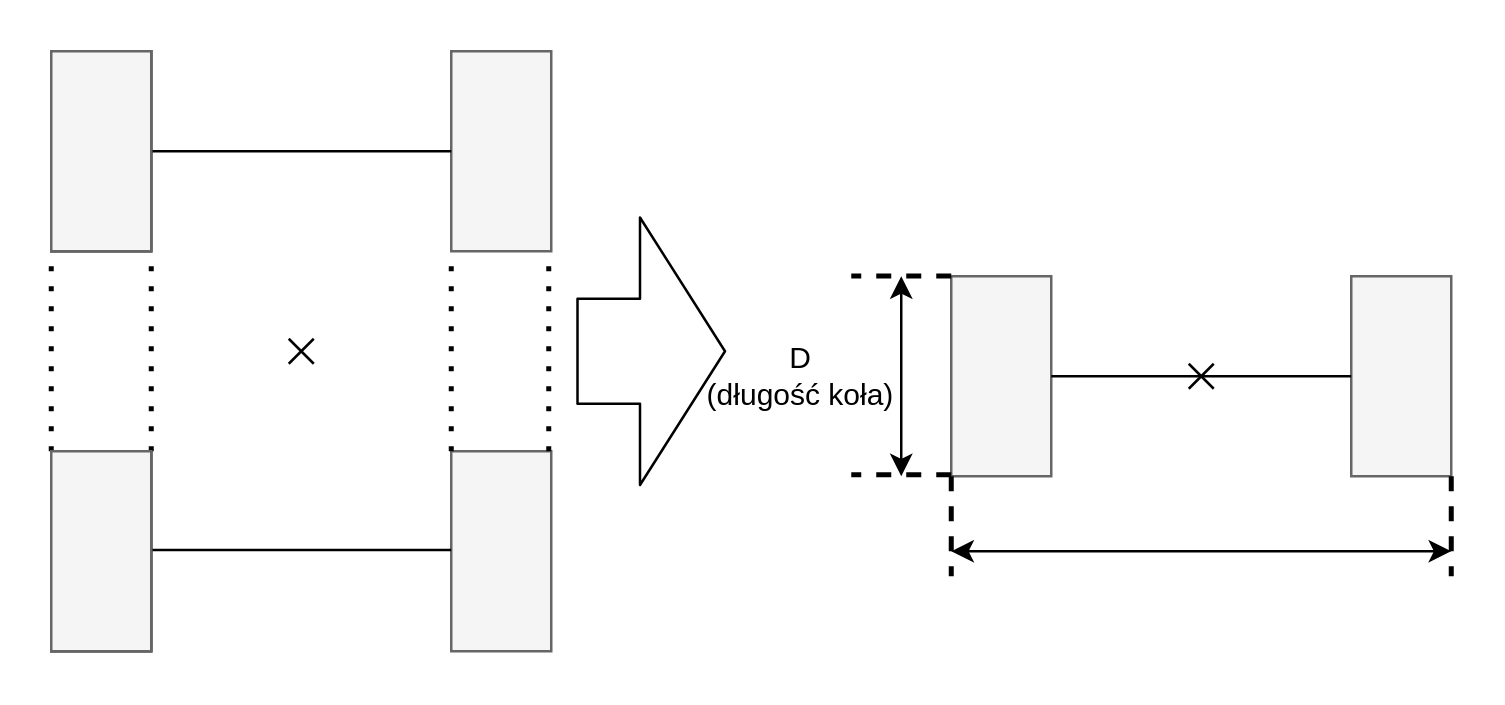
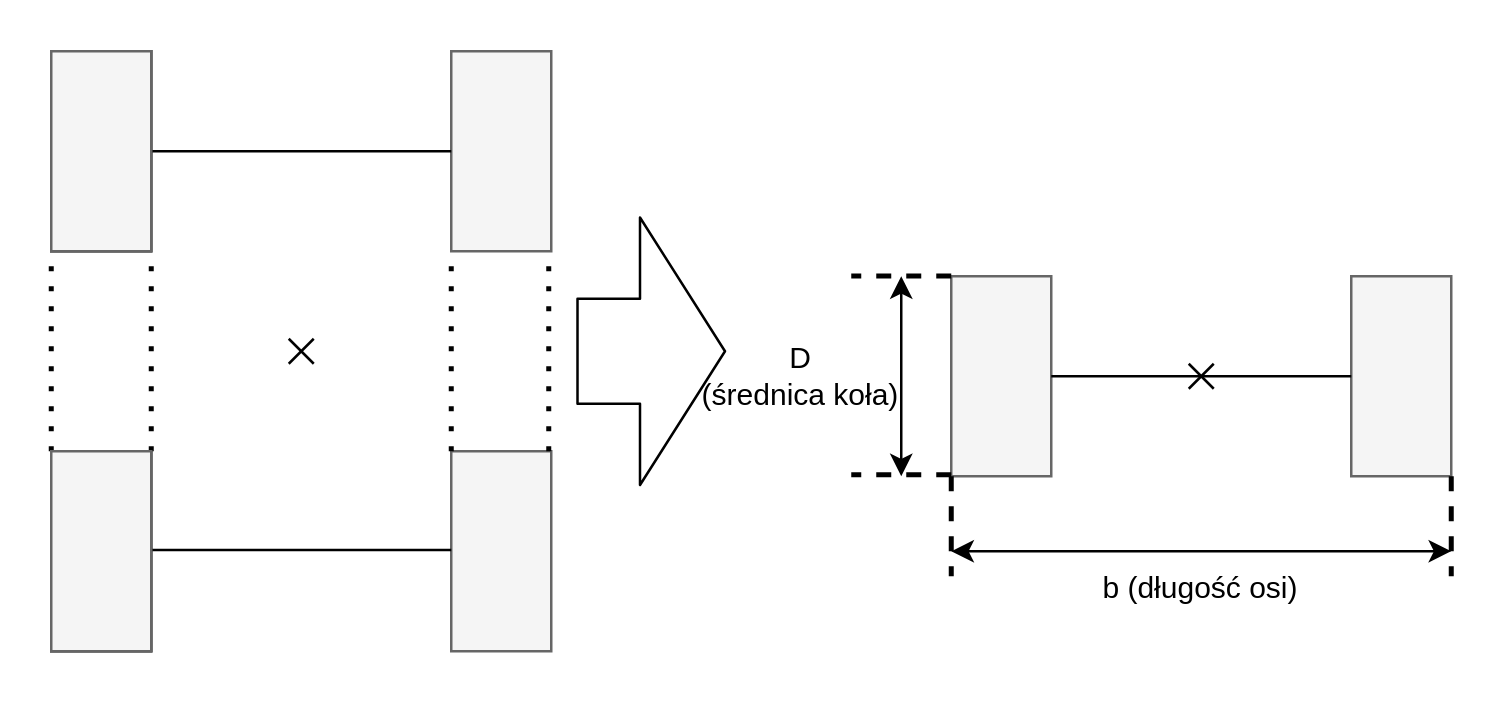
(801, 376) -> (801, 376)
none -> (1201, 589)
